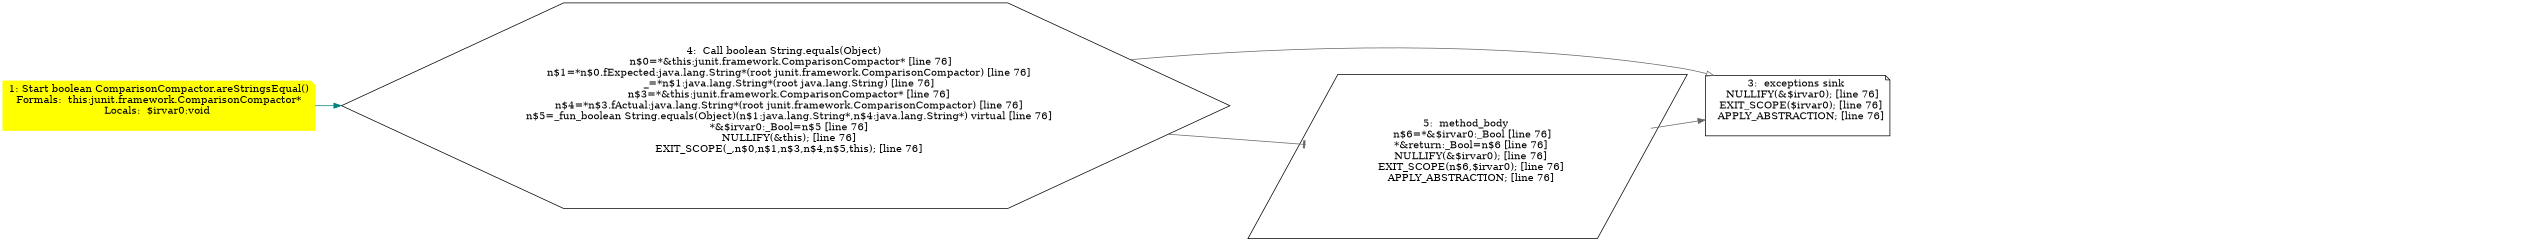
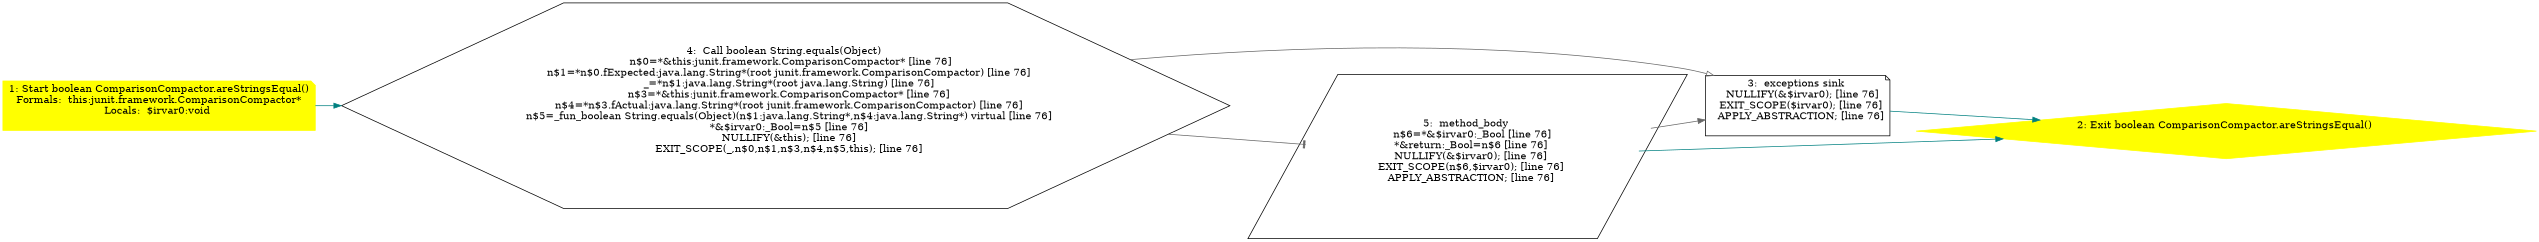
none -> (2226, 131)
